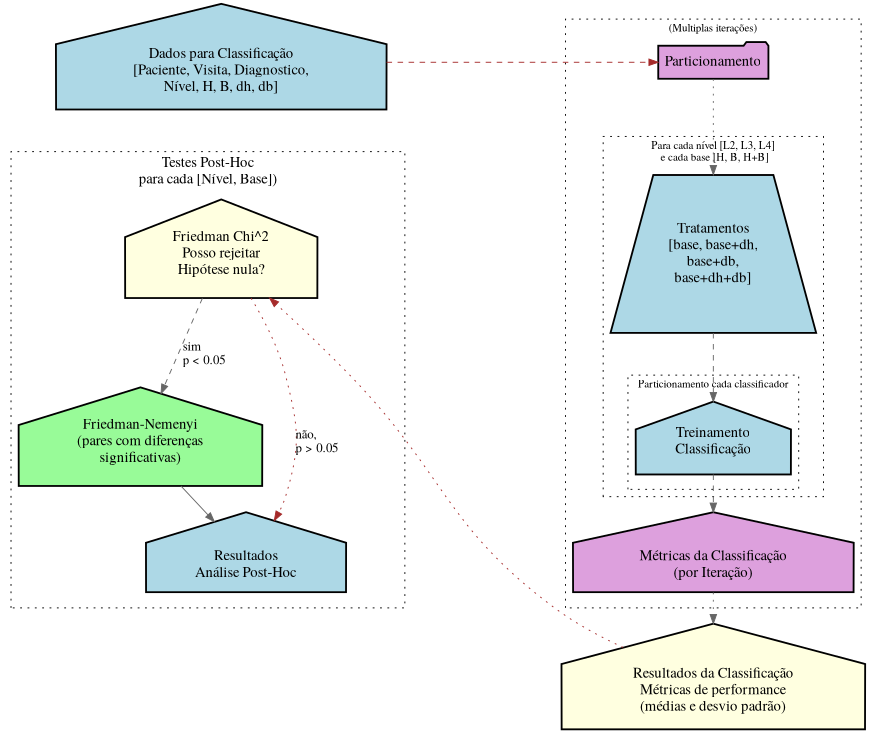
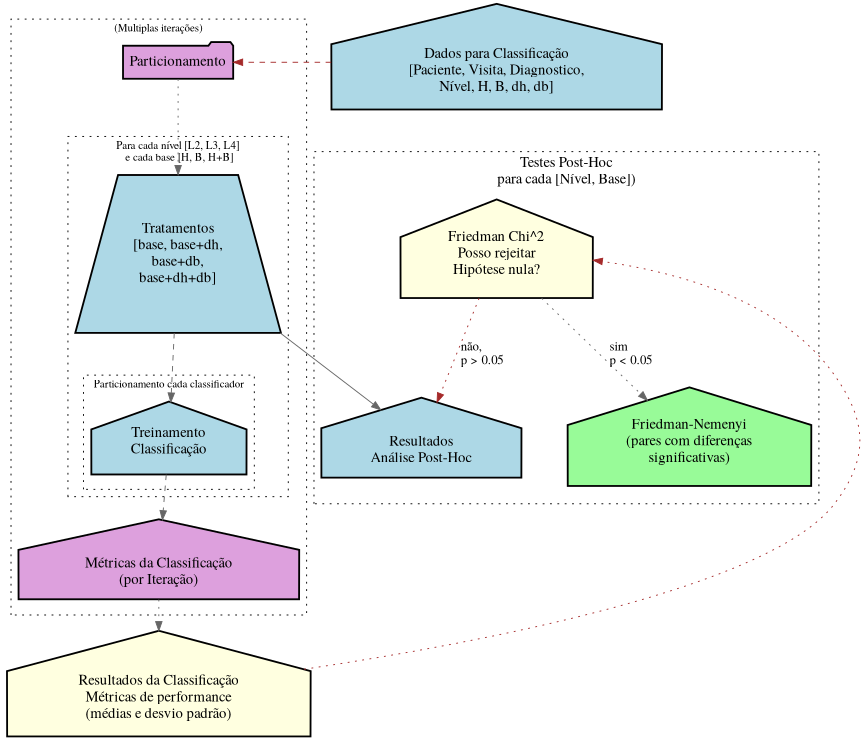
(184, 342) -> (591, 346)
(195, 500) -> (327, 369)
